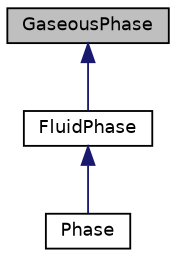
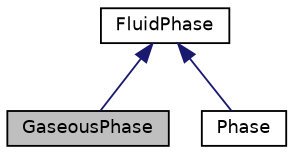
(88, 87) -> (121, 84)
